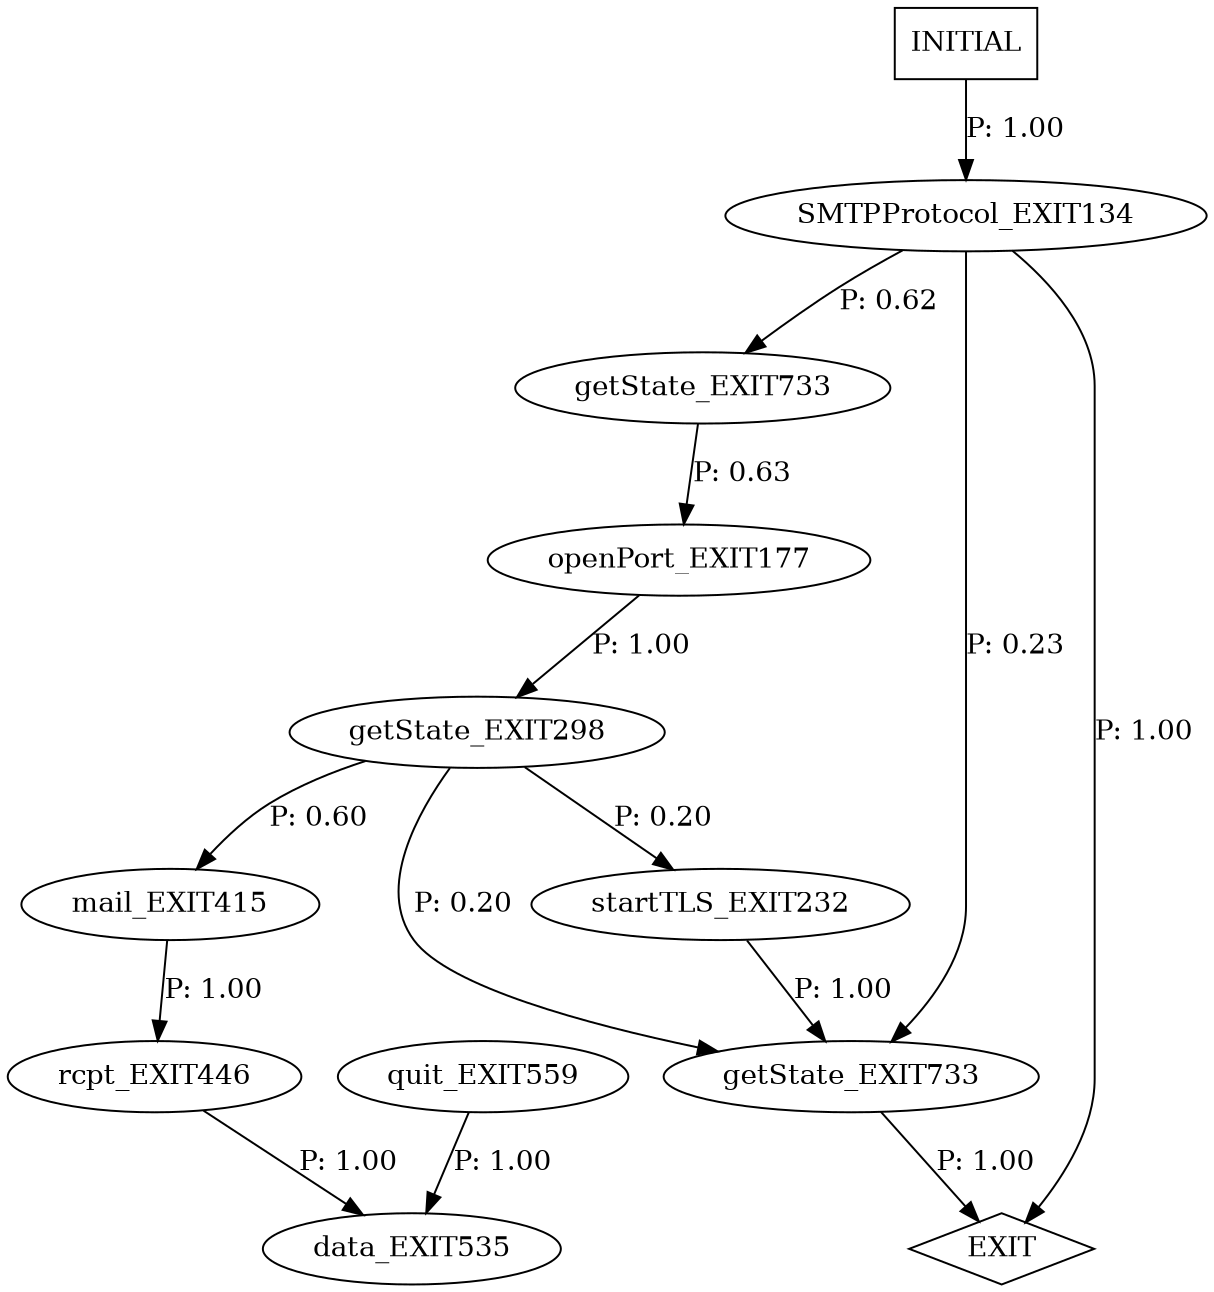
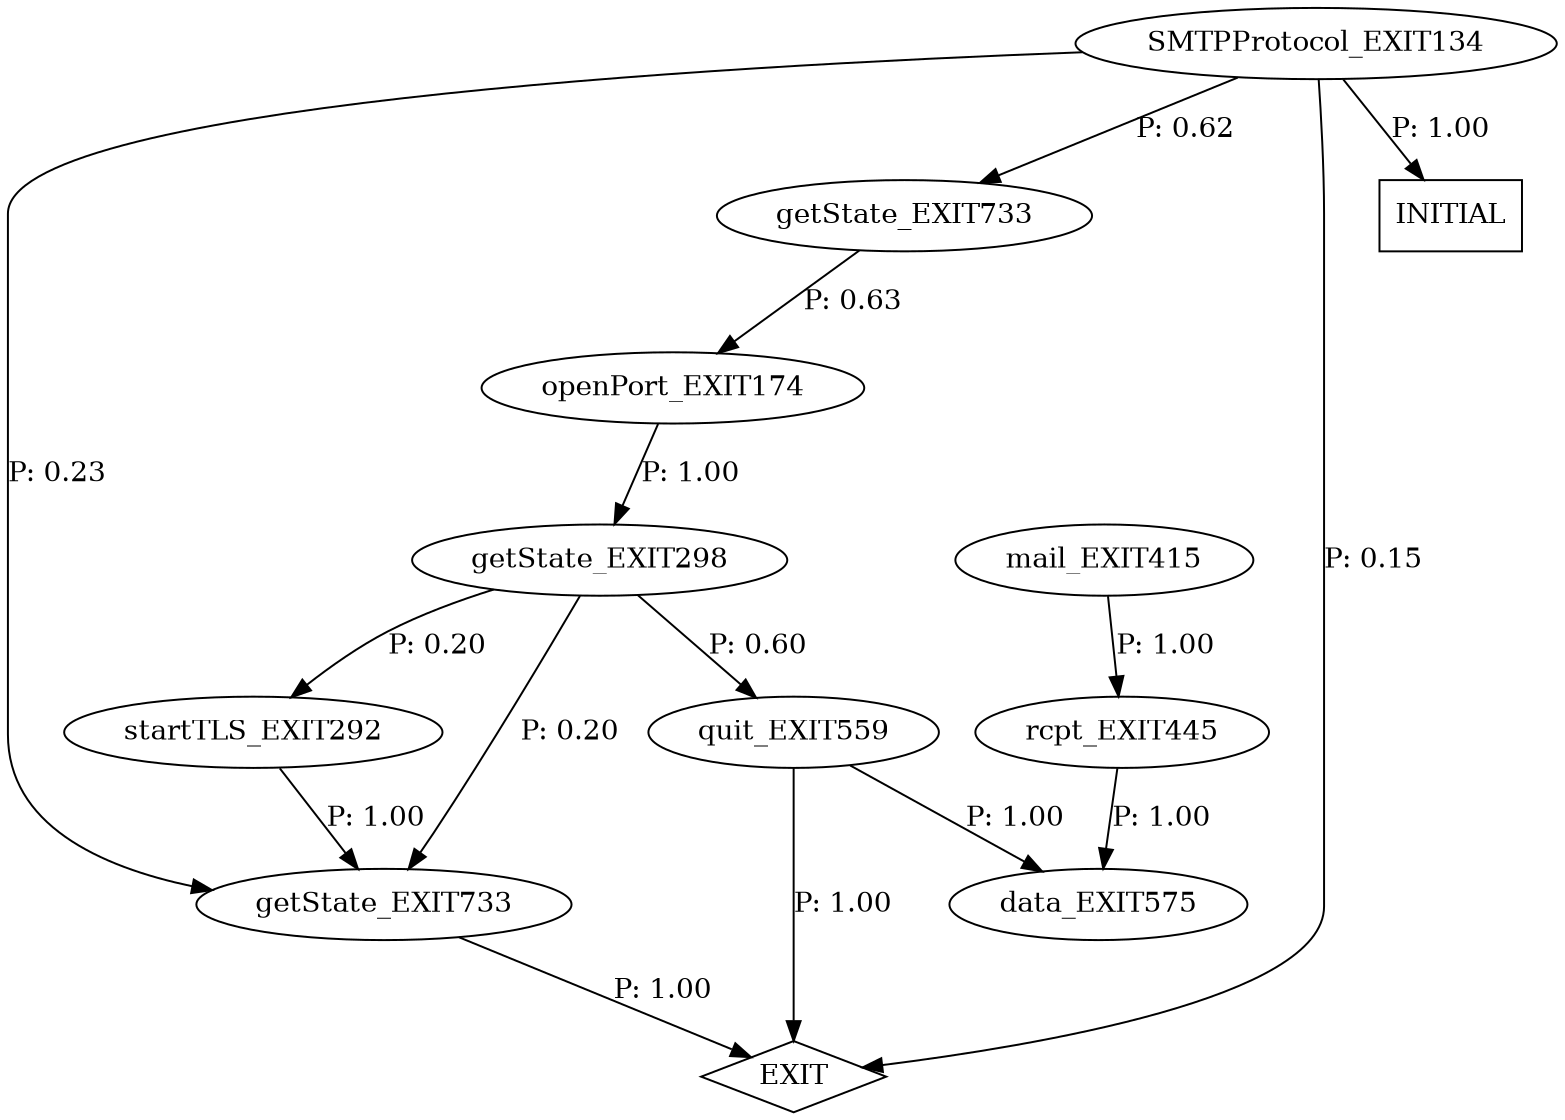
(966, 120) -> (1377, 122)
(679, 560) -> (673, 388)
(1144, 732) -> (1374, 560)
(281, 797) -> (689, 640)
none -> (794, 894)
(721, 904) -> (253, 732)
(155, 1077) -> (1122, 732)
(412, 1249) -> (1098, 904)
